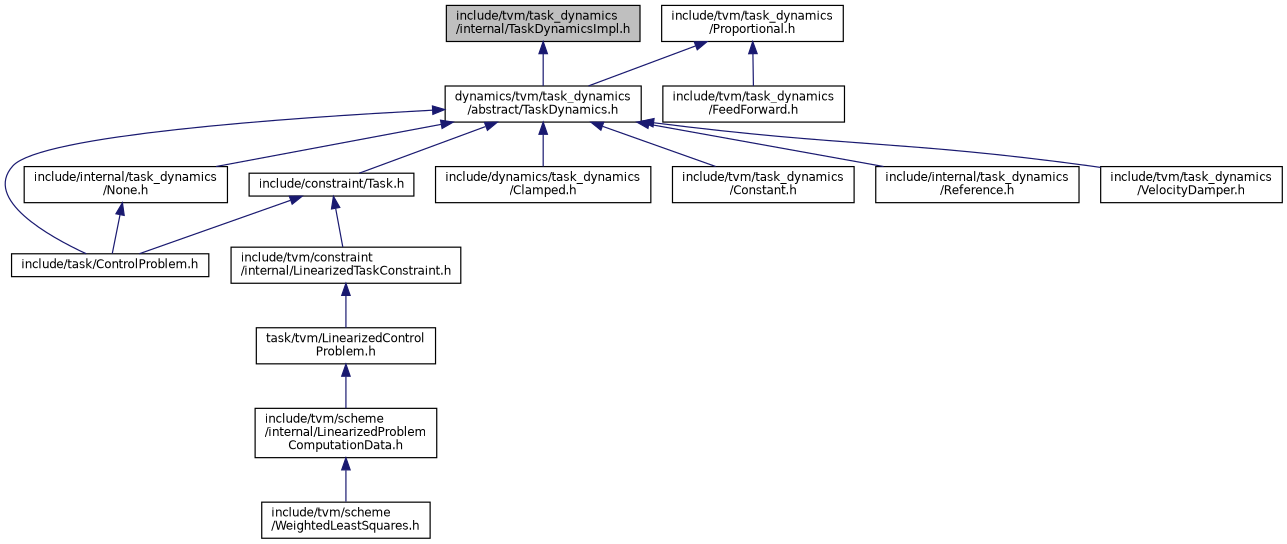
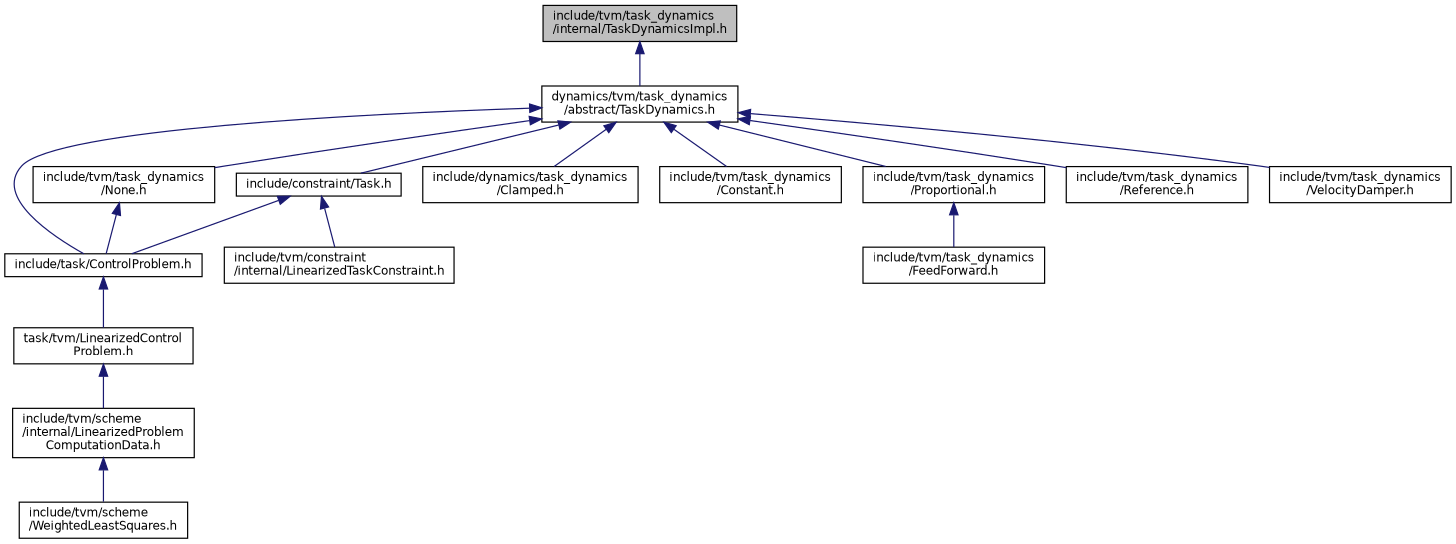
(642, 66) -> (802, 146)
(126, 185) -> (124, 185)
(977, 185) -> (1157, 185)
(346, 312) -> (103, 309)
